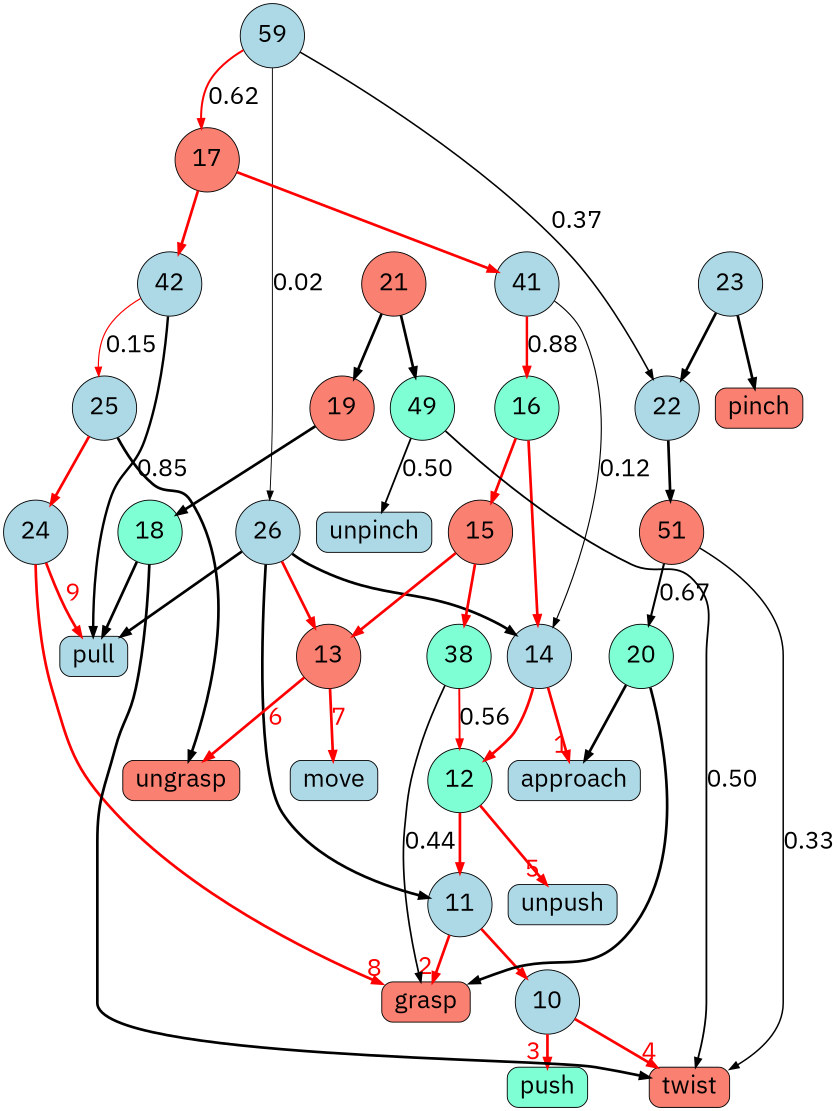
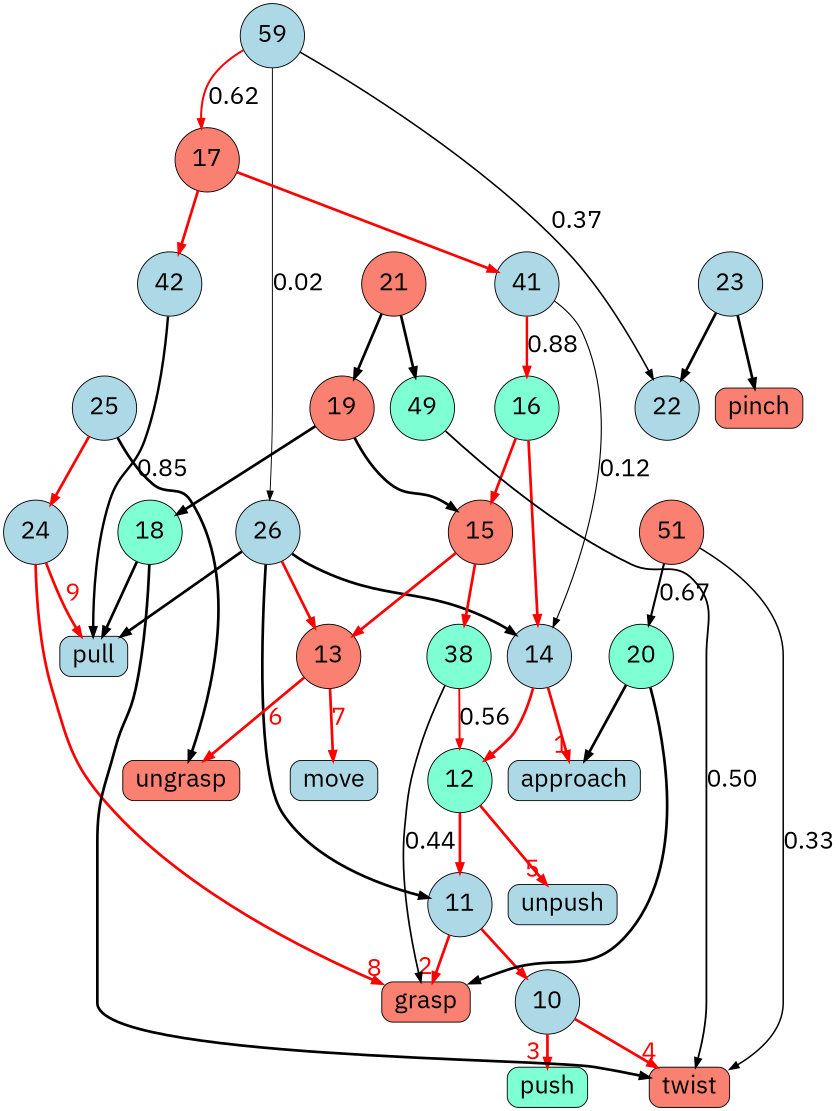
(109, 326) -> none
(669, 466) -> none
none -> (392, 485)
(374, 532) -> none
